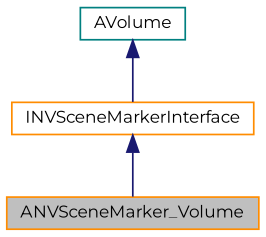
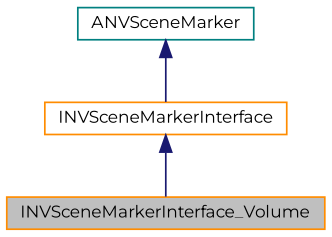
(133, 24) -> (166, 24)
(133, 213) -> (166, 213)
